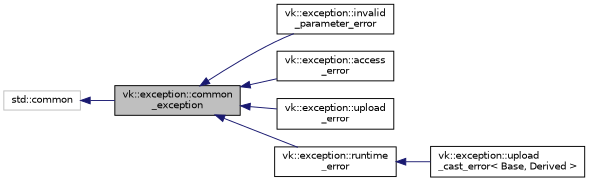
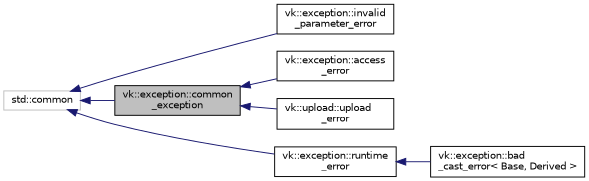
(250, 55) -> (178, 60)
(335, 114) -> (335, 114)
(261, 133) -> (175, 137)
(508, 162) -> (508, 162)
